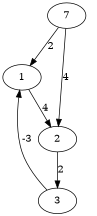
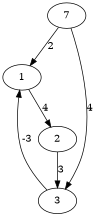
(62, 74) -> (87, 106)
(61, 170) -> (61, 170)
